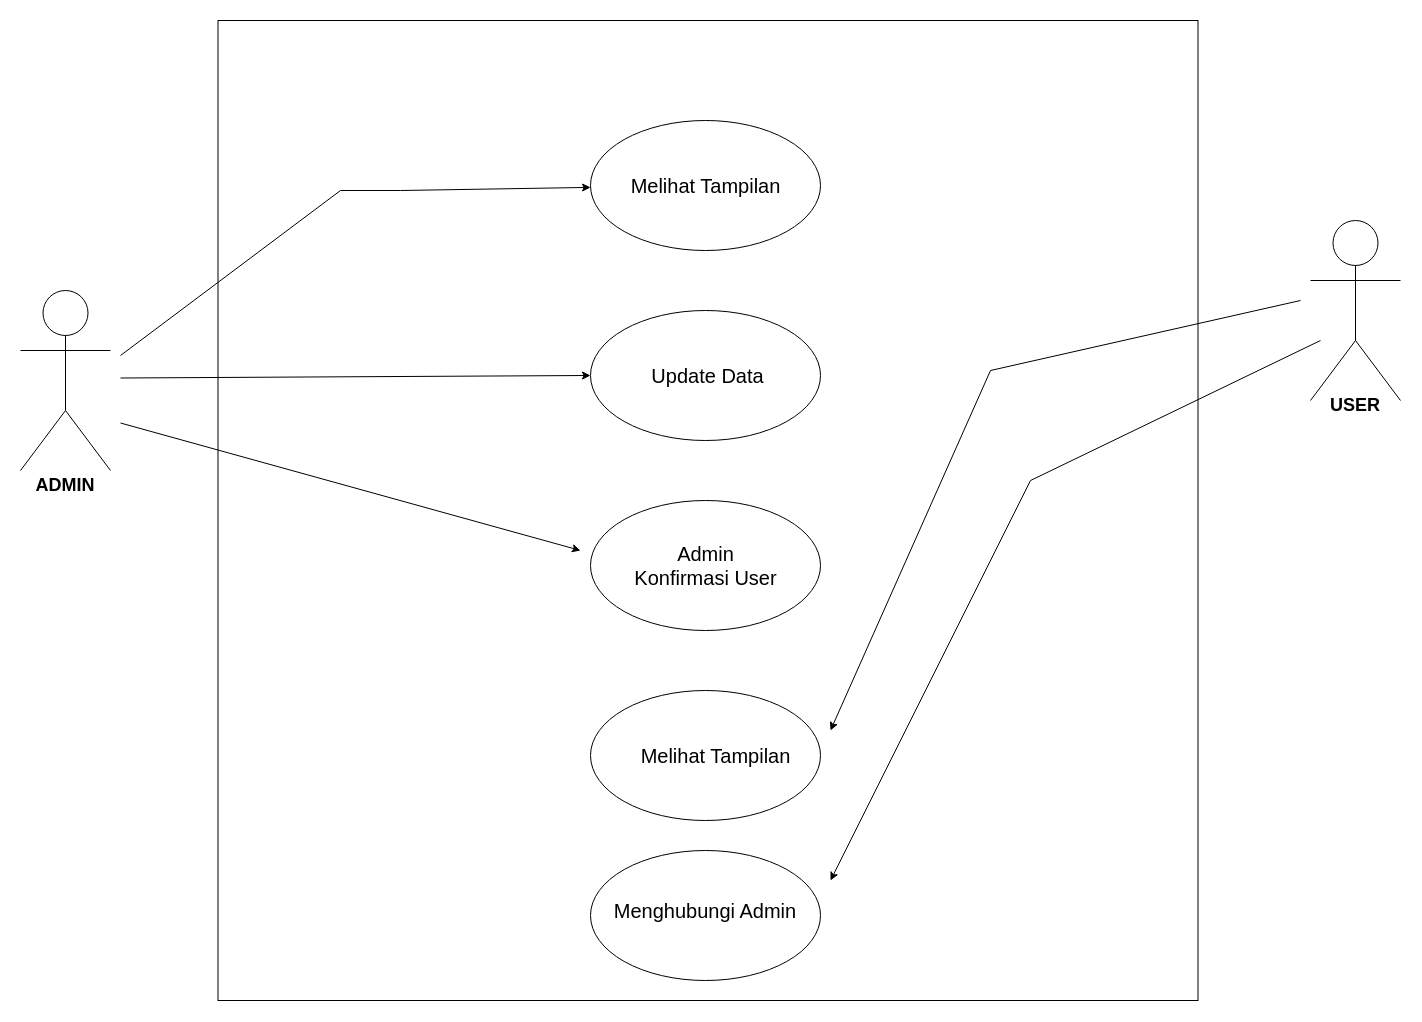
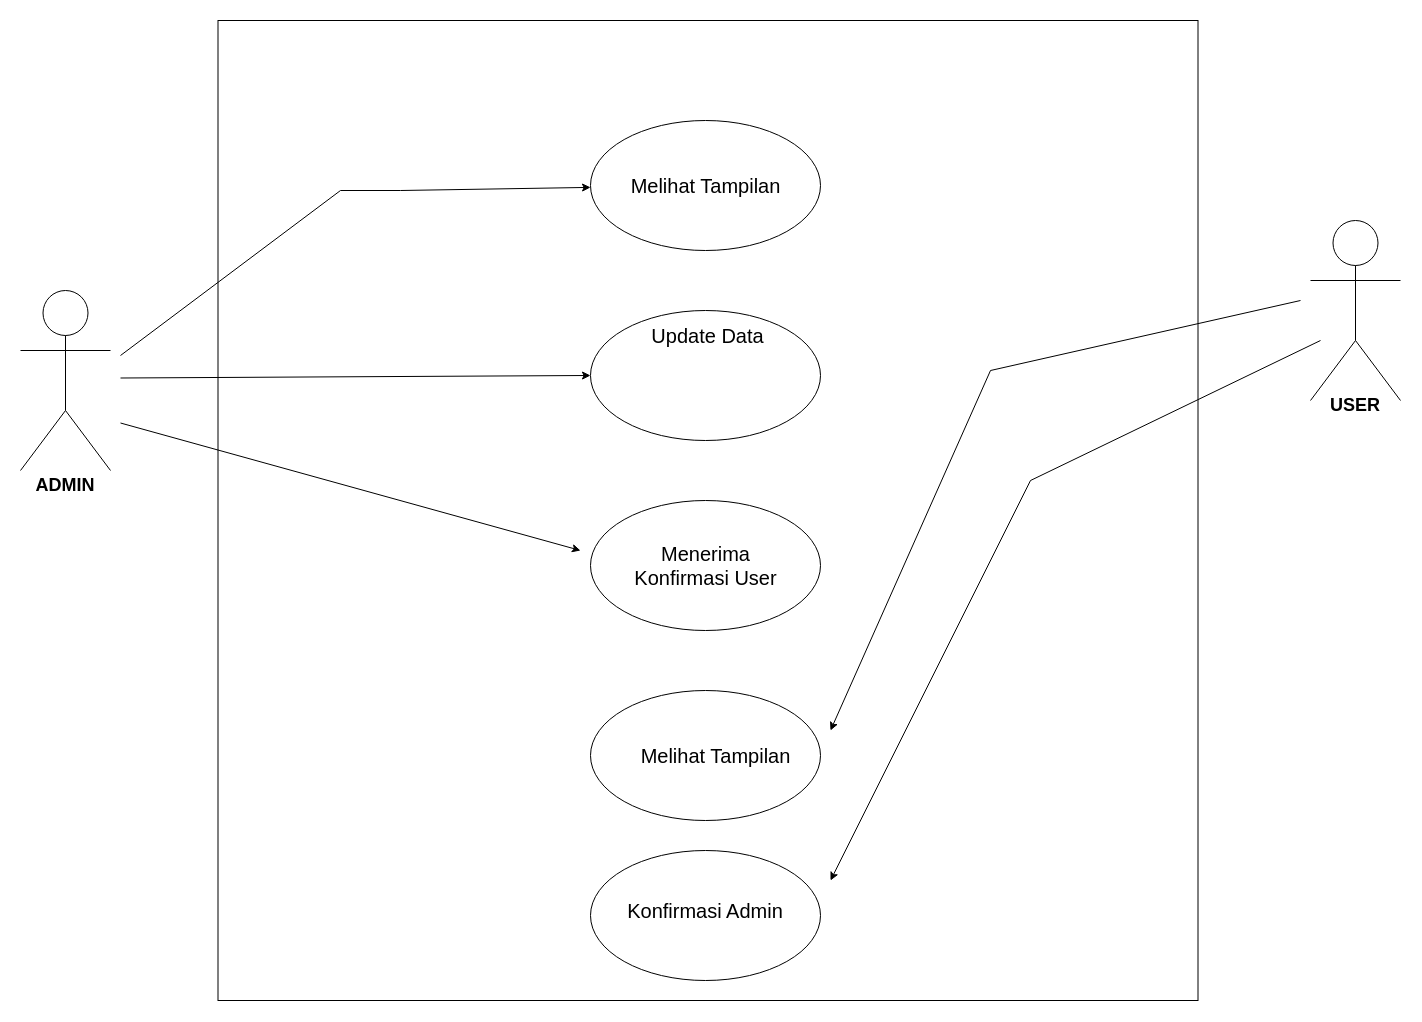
(708, 376) -> (708, 336)
(706, 566) -> (706, 566)
(706, 911) -> (706, 911)
